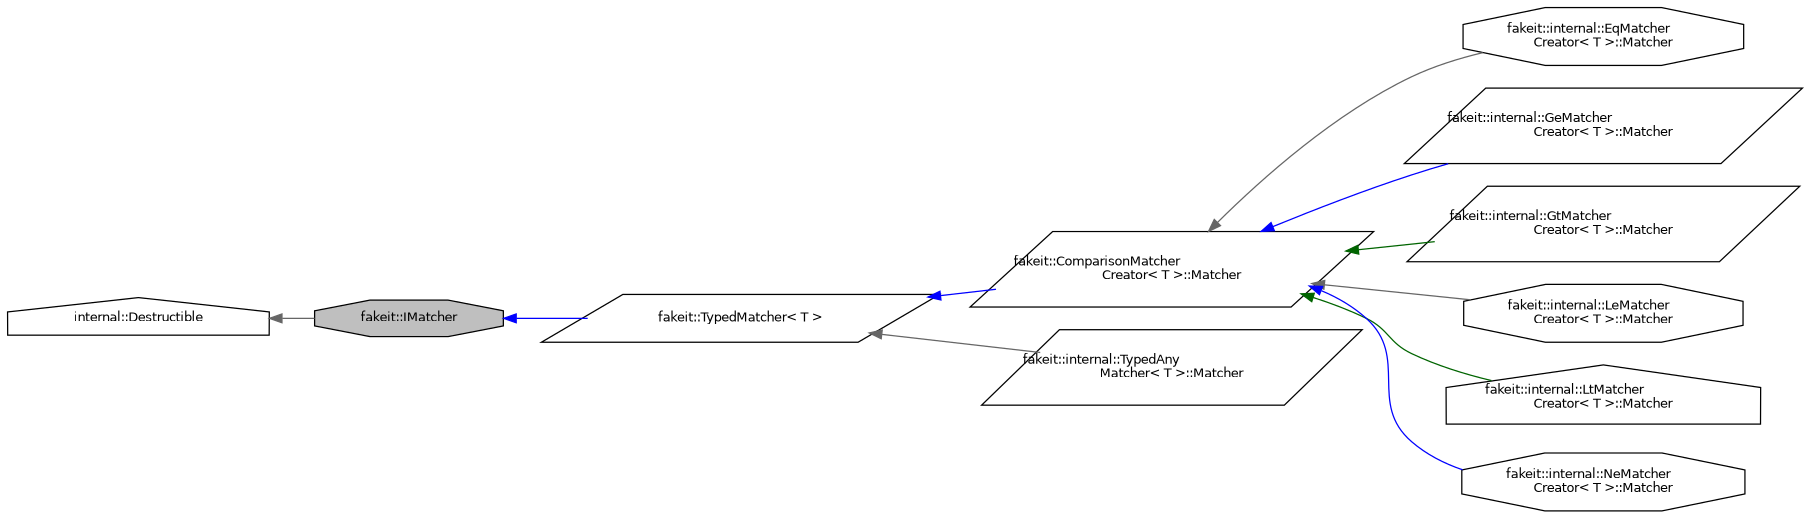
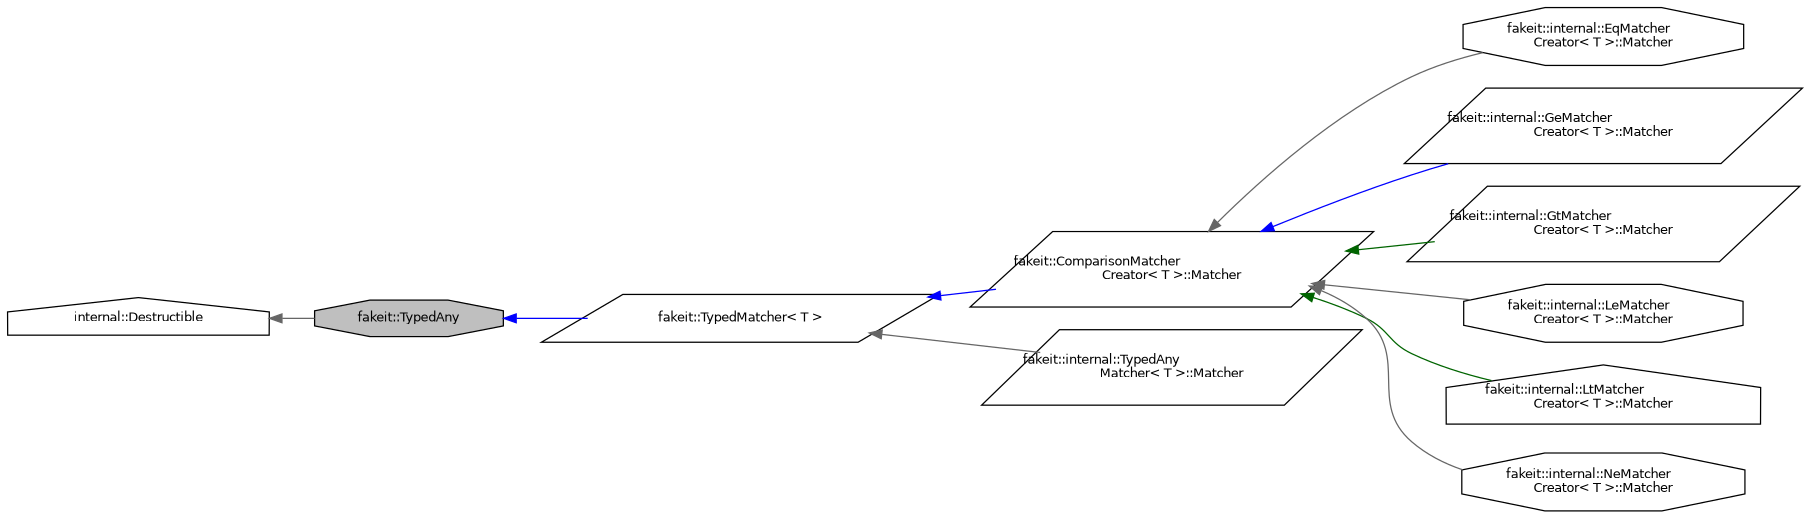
(409, 318) -> (409, 318)
(1389, 383) -> (1389, 383)
